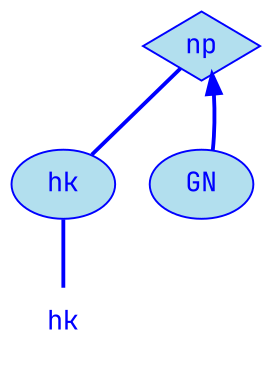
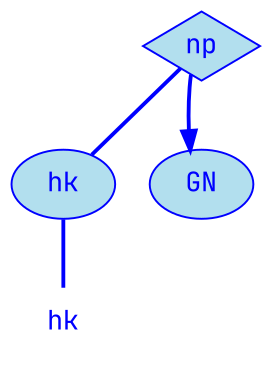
(214, 122) -> (189, 102)
